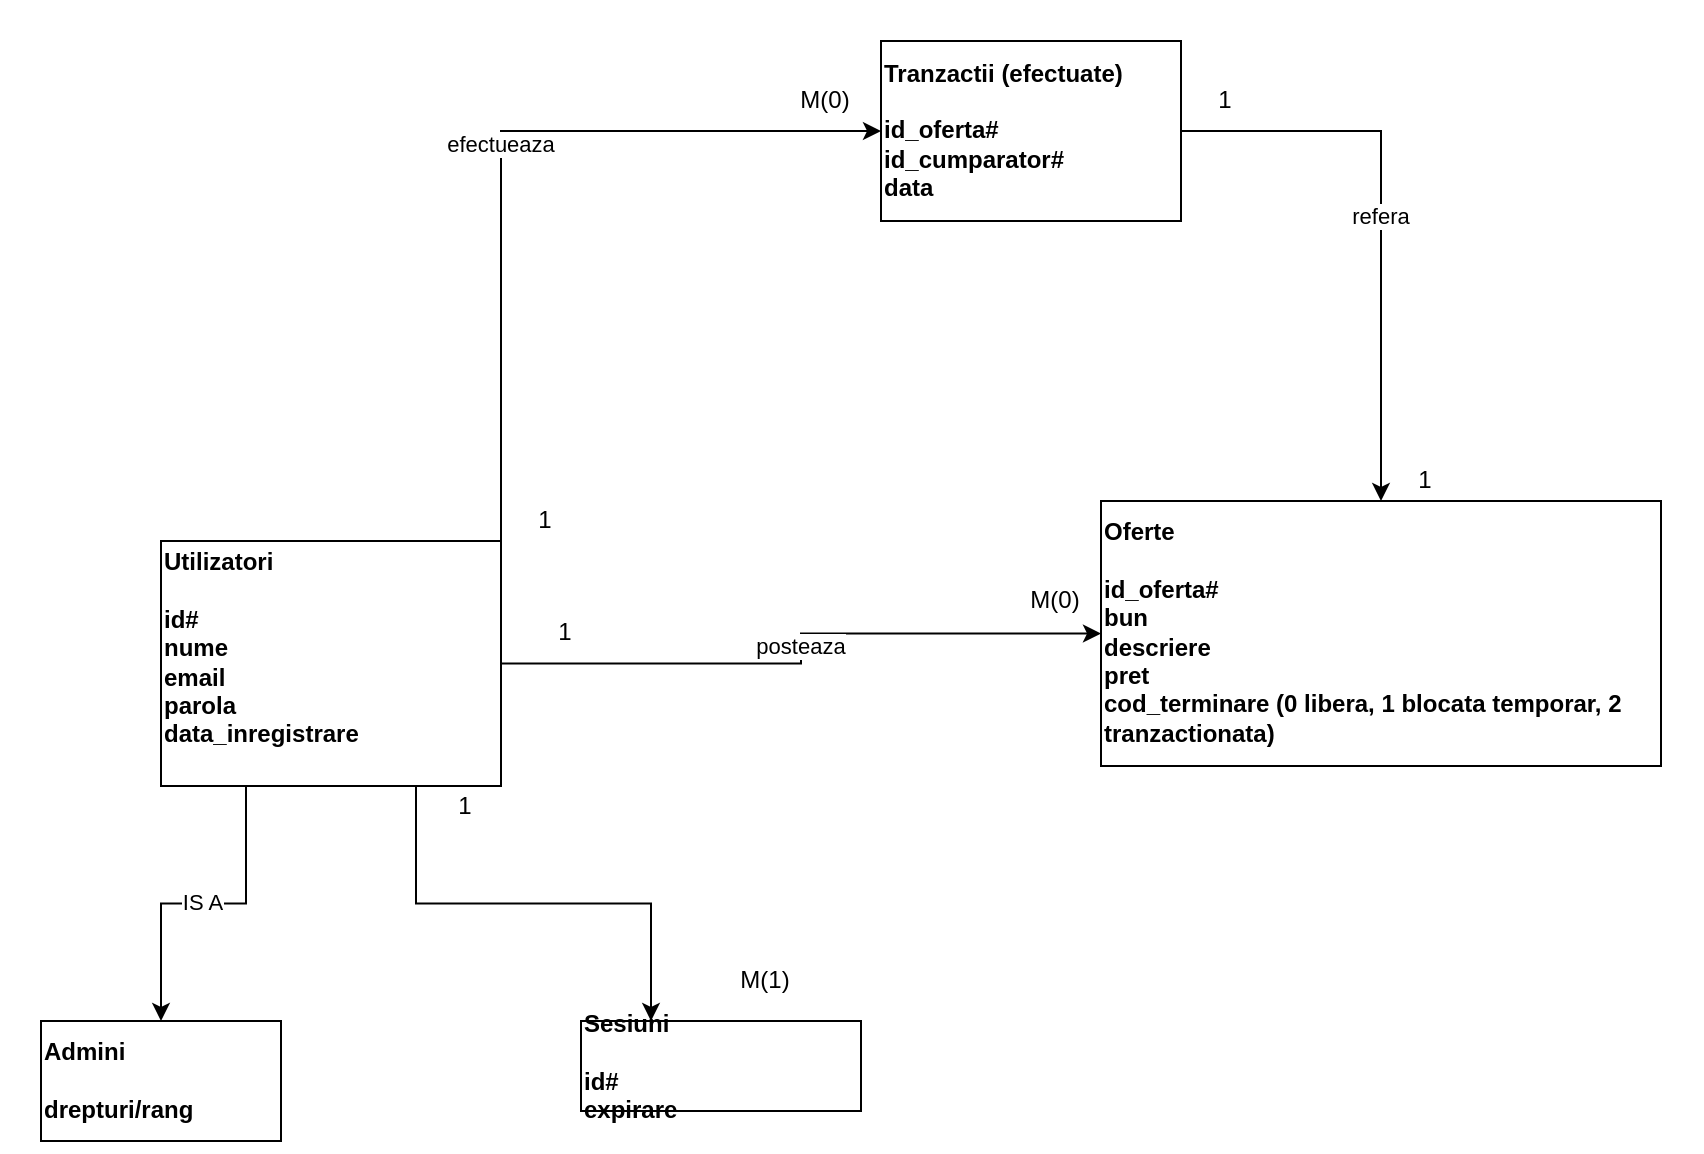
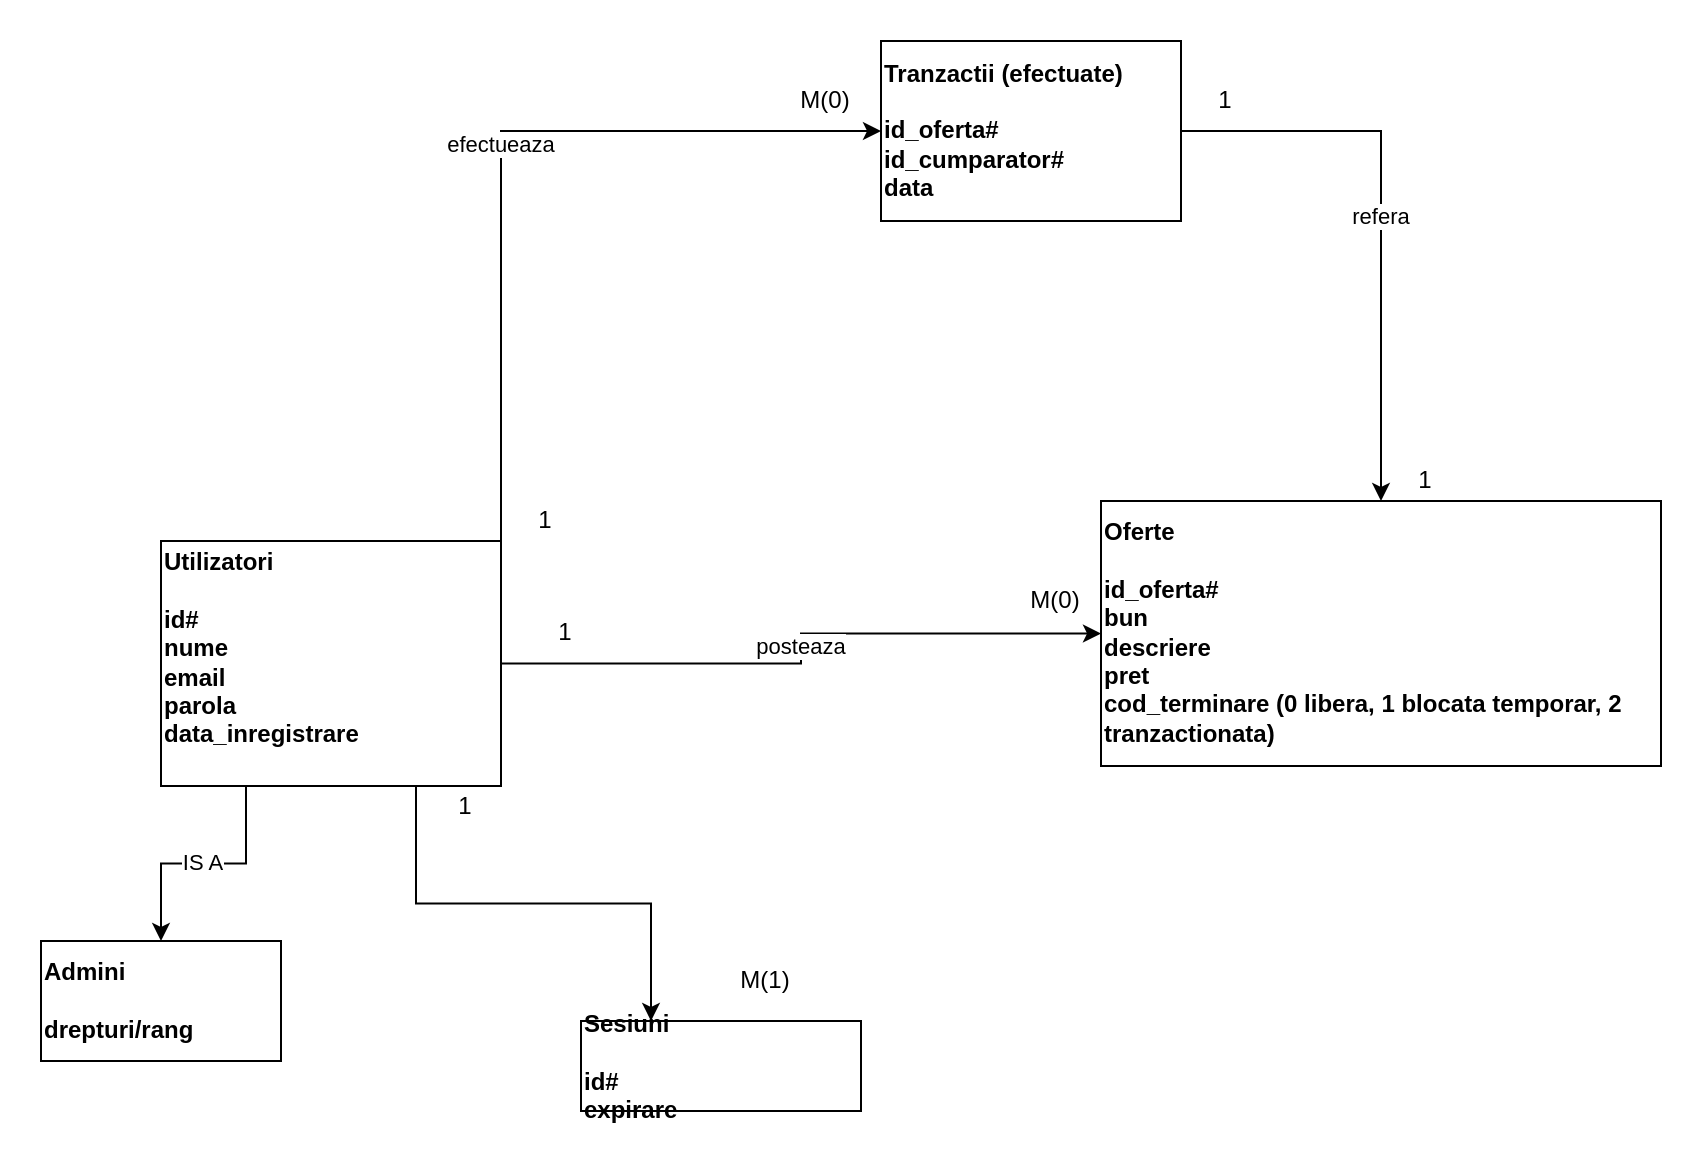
(161, 1081) -> (161, 1001)
